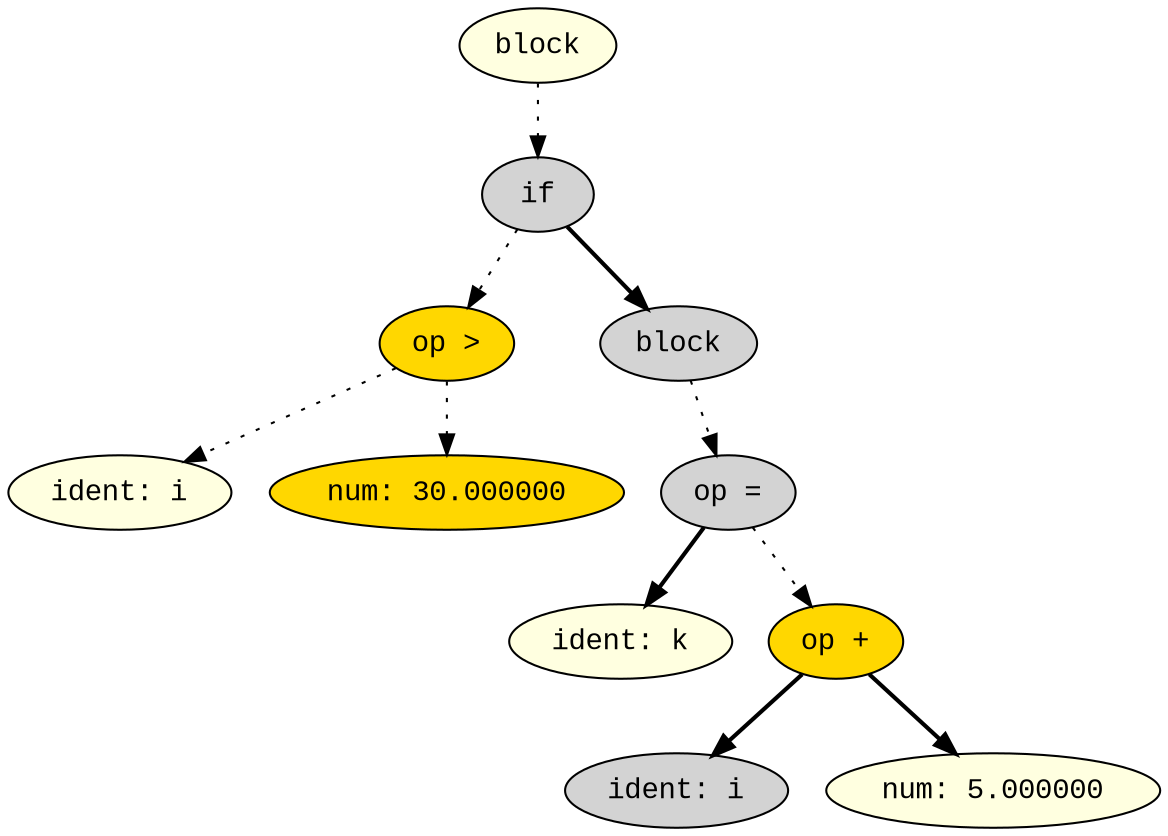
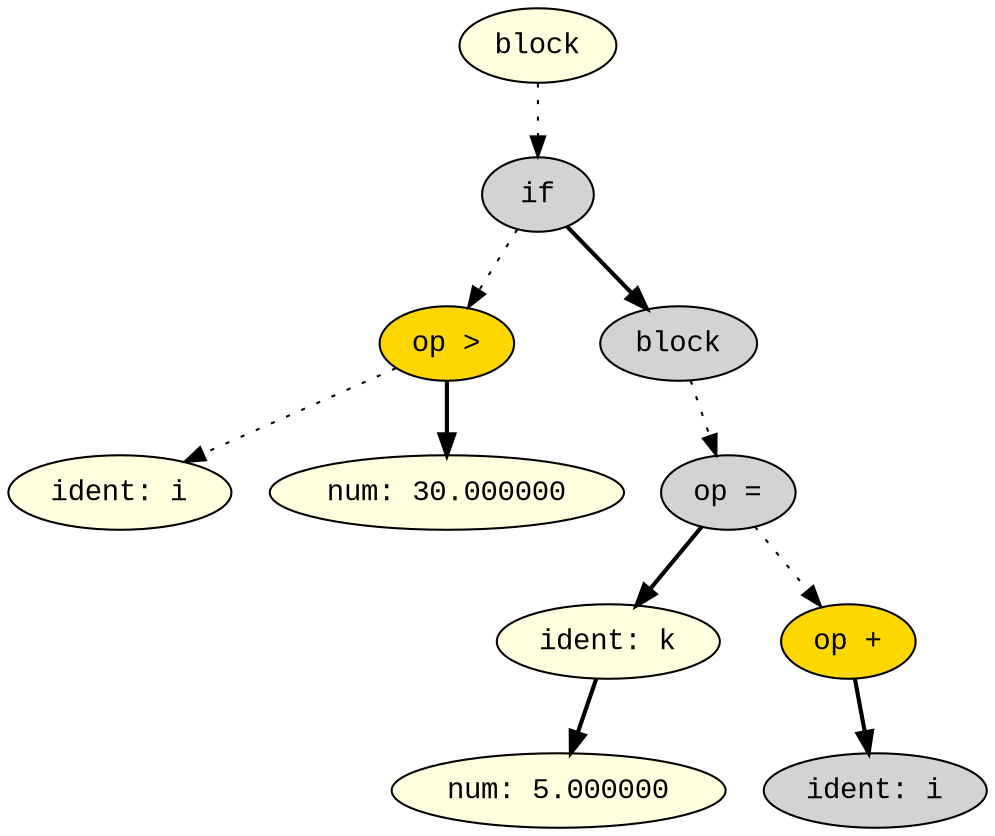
(447, 408) -> (447, 408)
(447, 493) -> (447, 493)
(905, 707) -> (587, 706)
